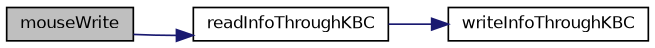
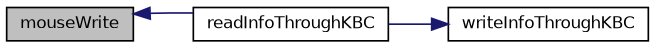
(155, 35) -> (172, 13)
